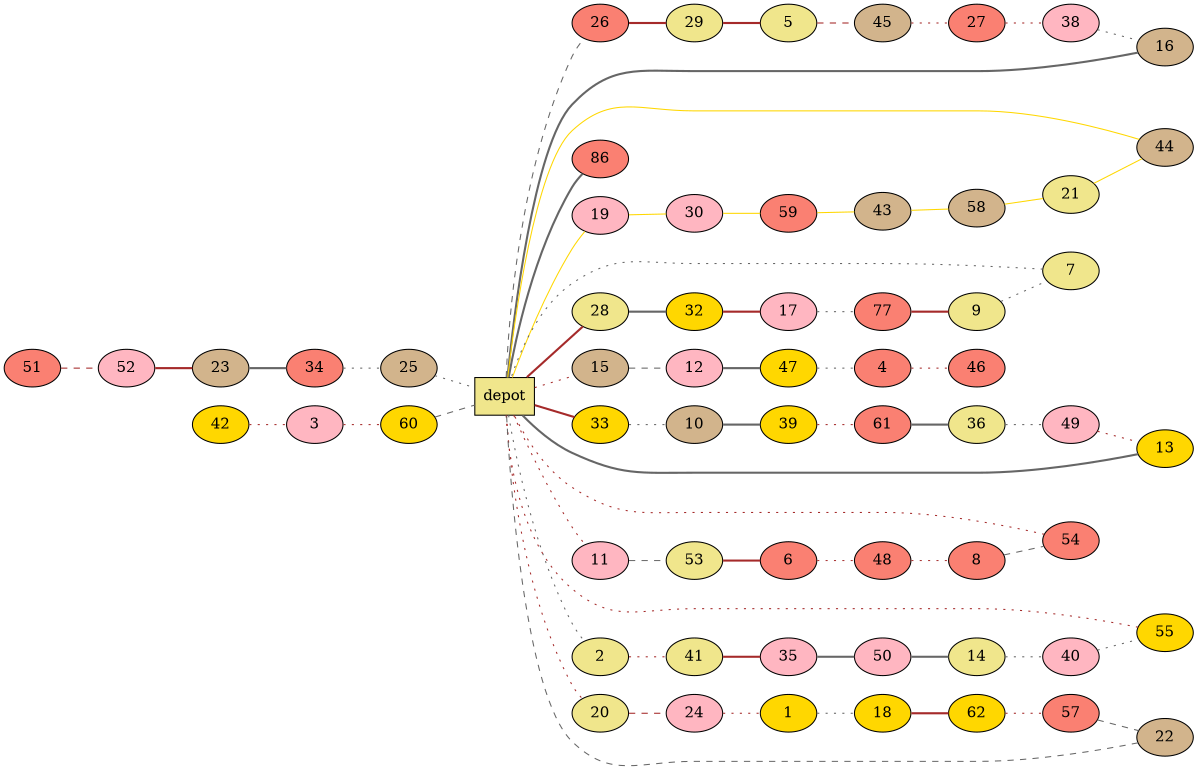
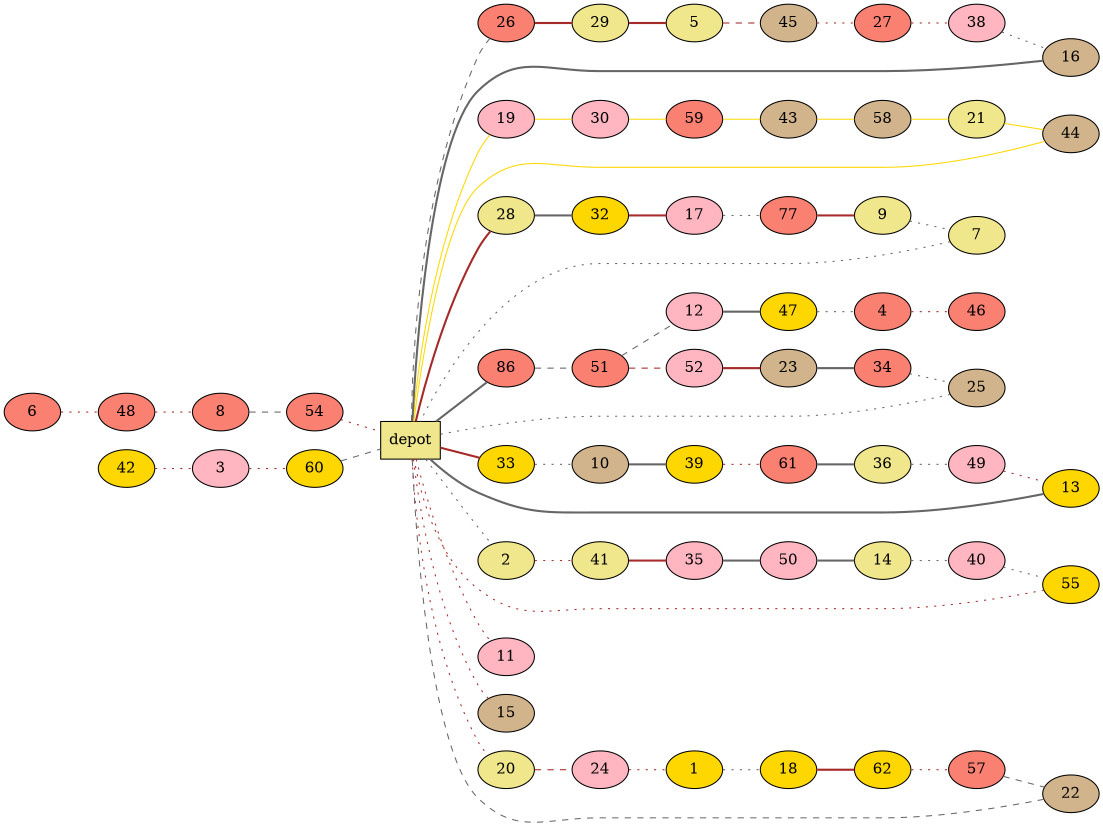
none -> (553, 368)
(648, 368) -> (647, 340)
(694, 561) -> none
